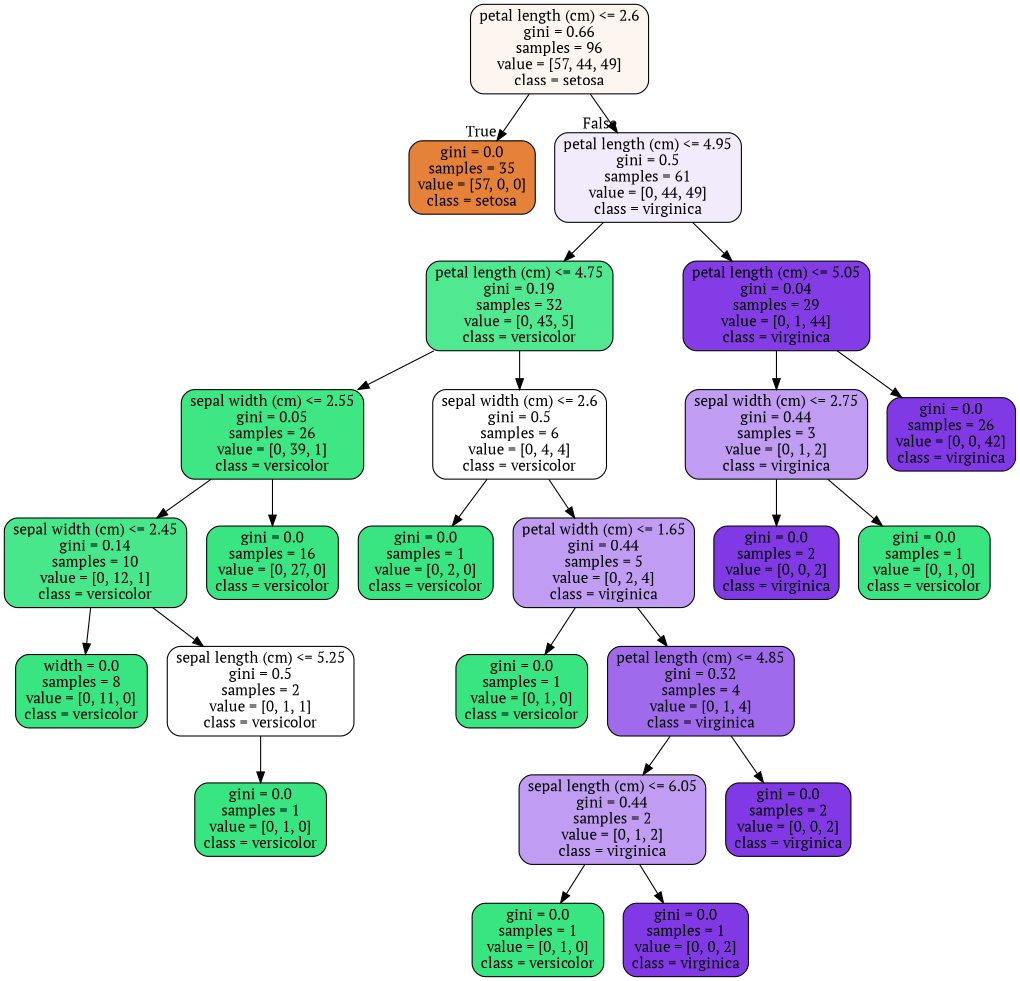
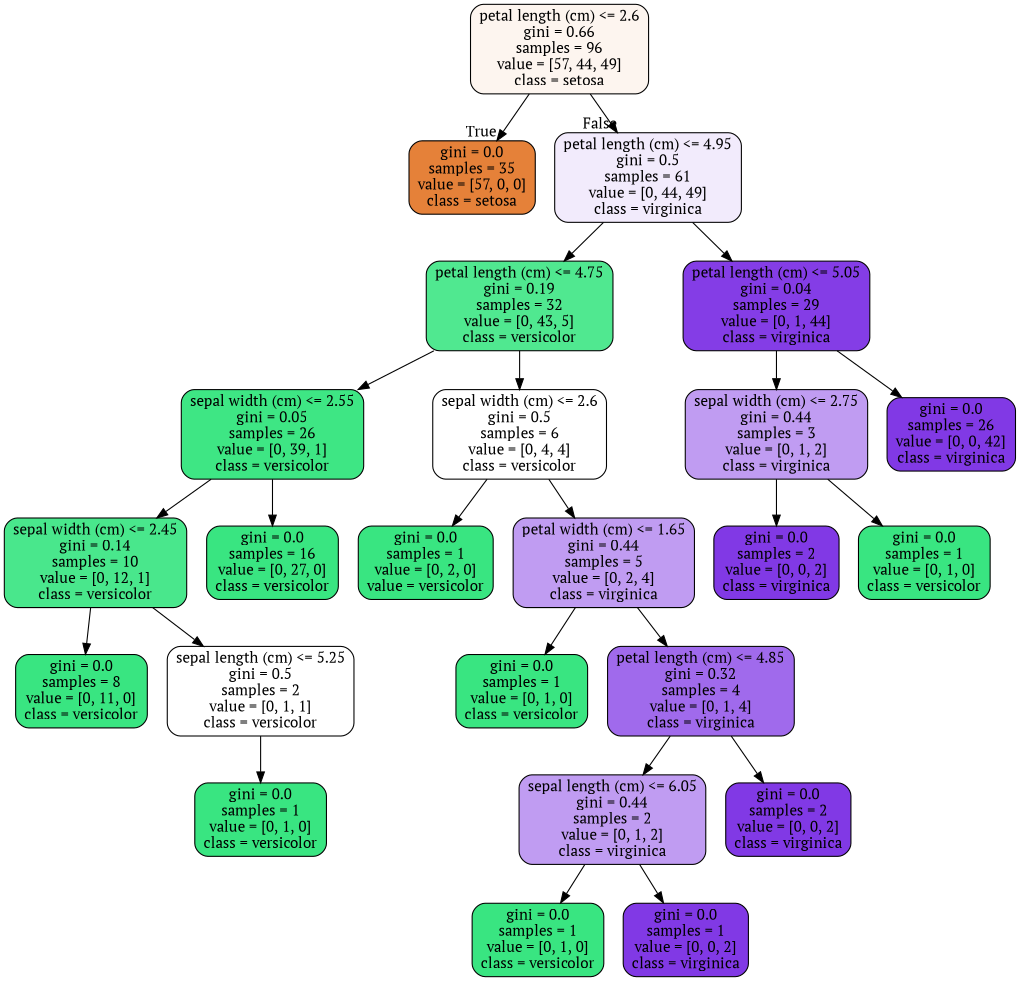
(426, 563) -> (426, 563)
(81, 691) -> (81, 691)
